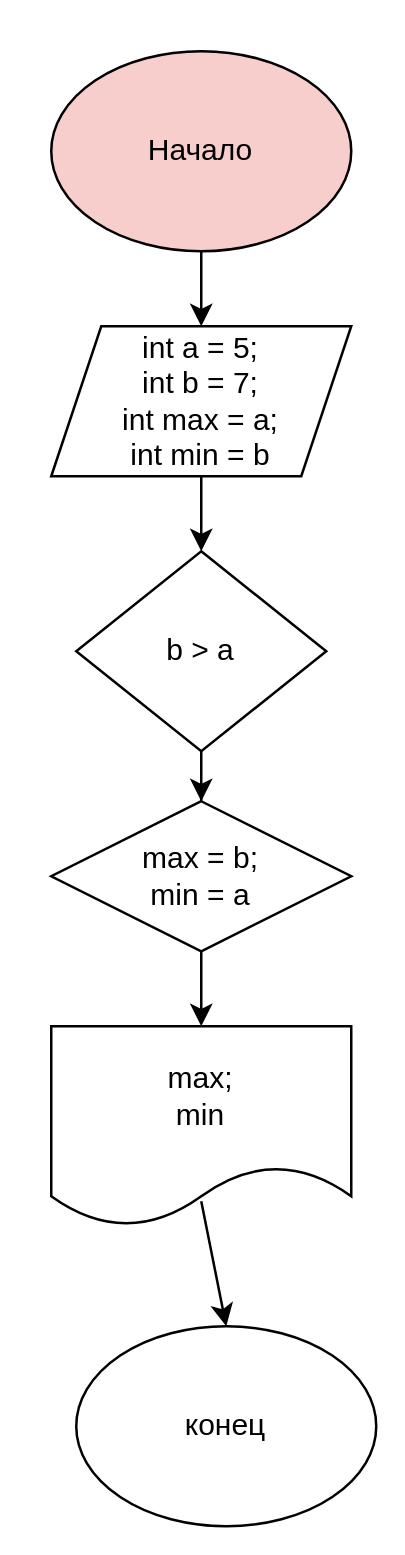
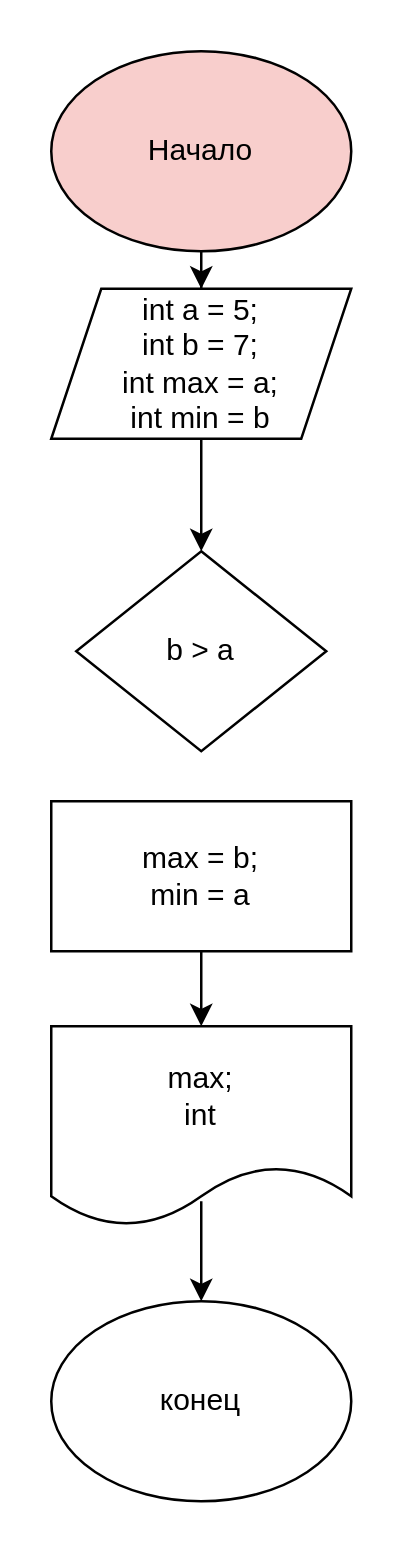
(201, 401) -> (201, 364)
(201, 784) -> none
(201, 876) -> (201, 876)
(201, 1096) -> (201, 1096)
(226, 1426) -> (201, 1401)
